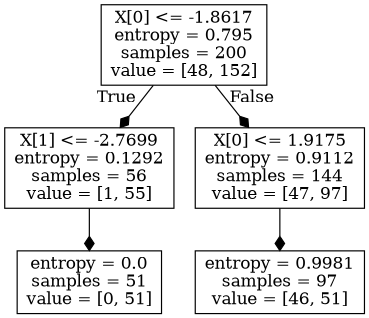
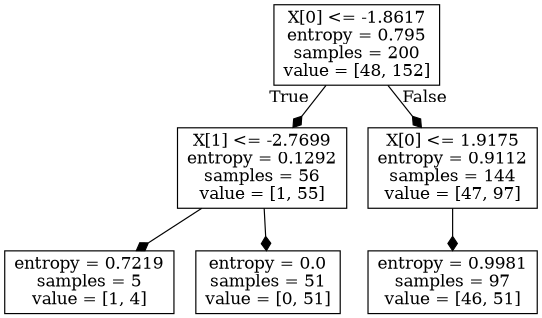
none -> (89, 282)
